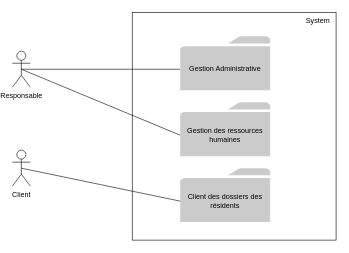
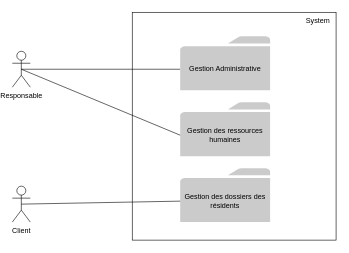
(21, 168) -> (21, 204)
(225, 201) -> (225, 201)
